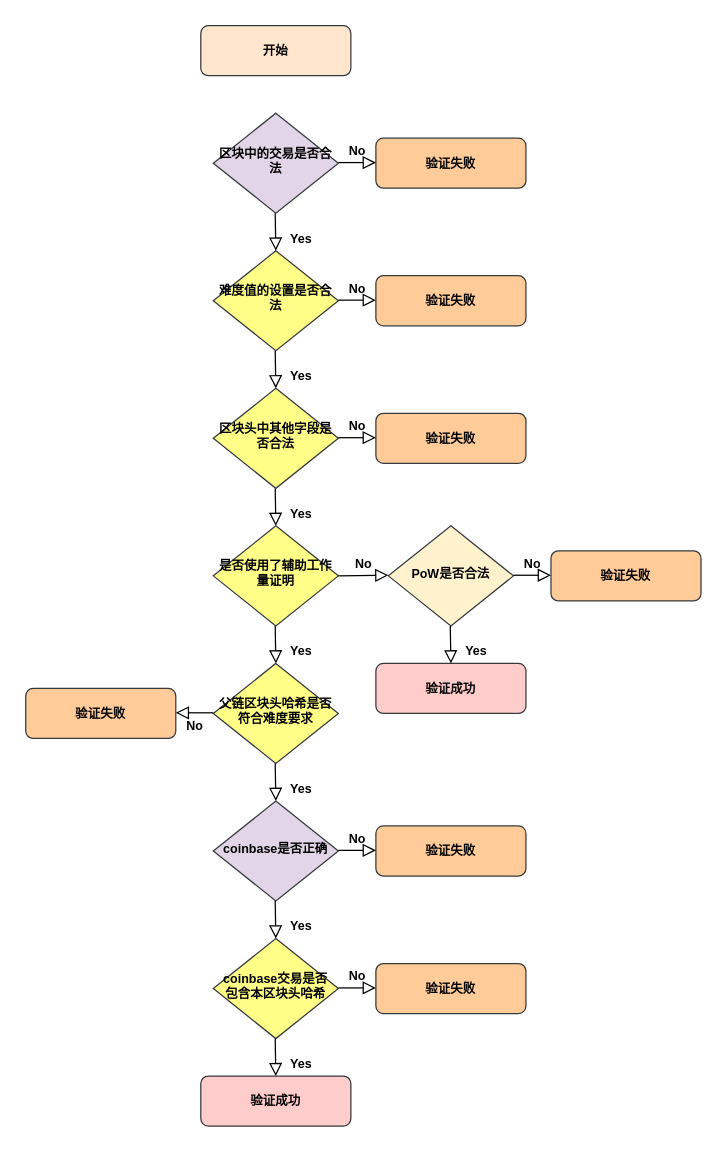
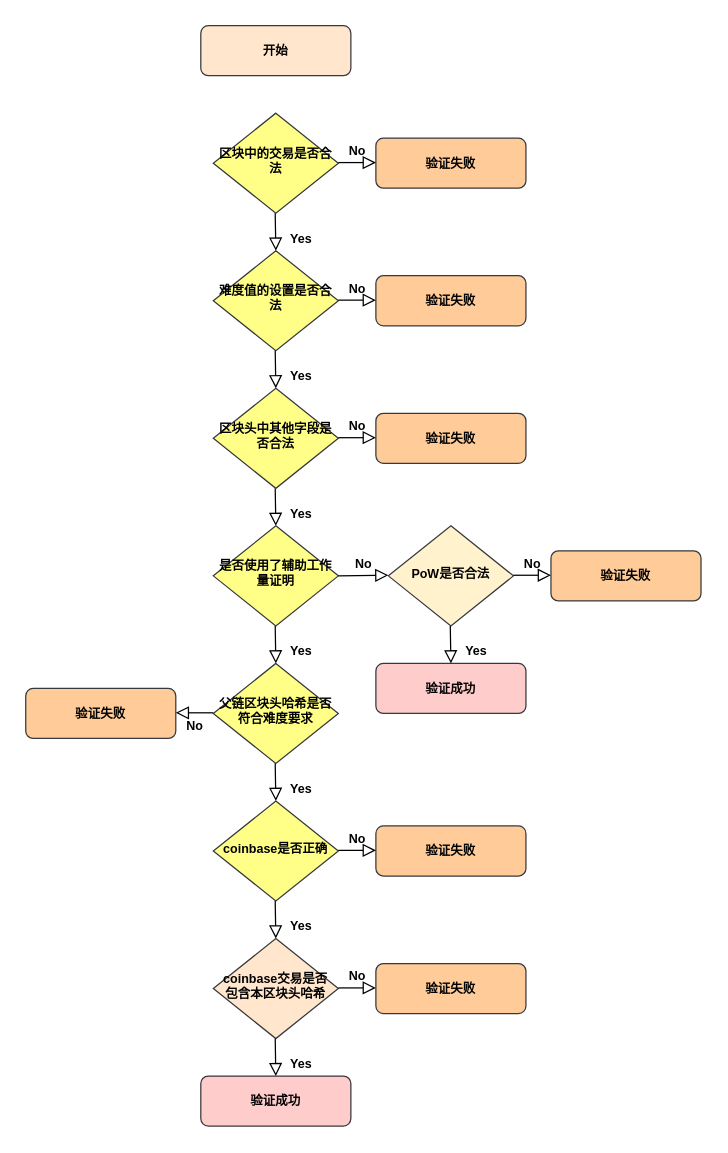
(276, 163) -> (276, 163)
(276, 851) -> (276, 851)
(276, 988) -> (276, 988)
